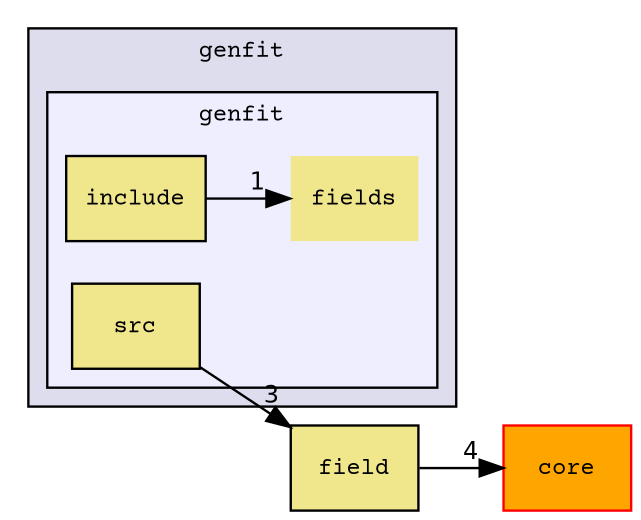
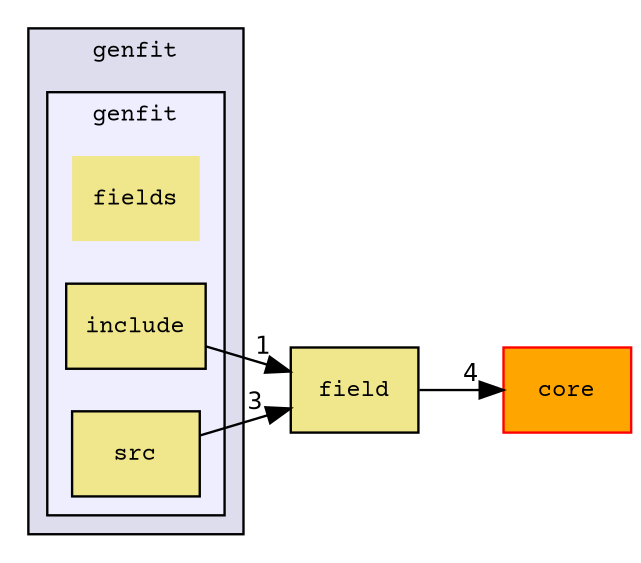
(236, 199) -> (236, 356)
